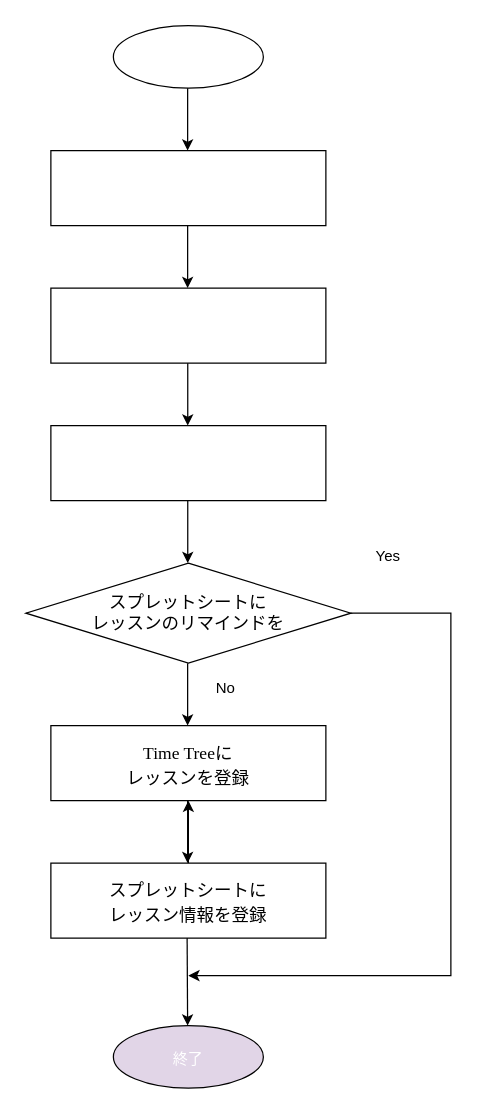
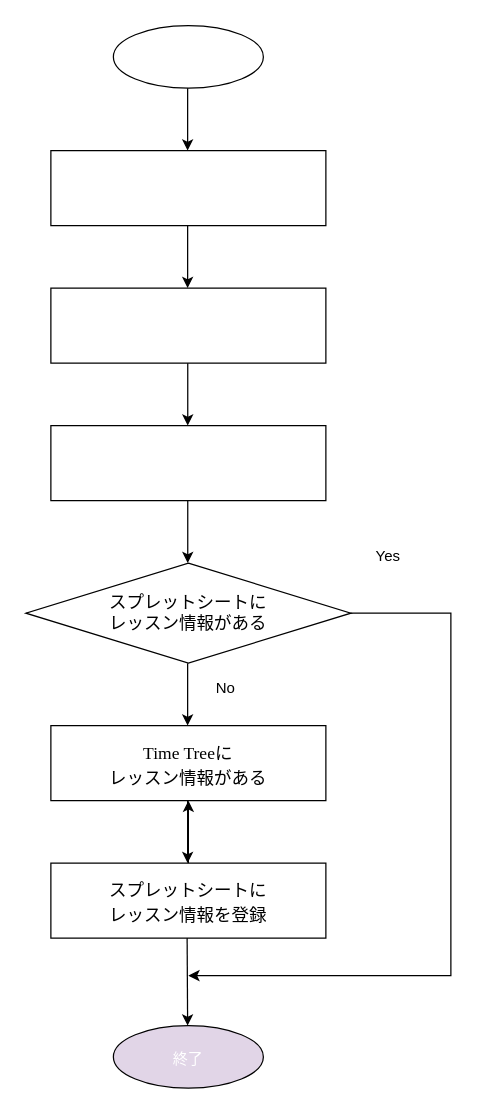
(188, 613) -> (188, 613)
(188, 763) -> (188, 763)
